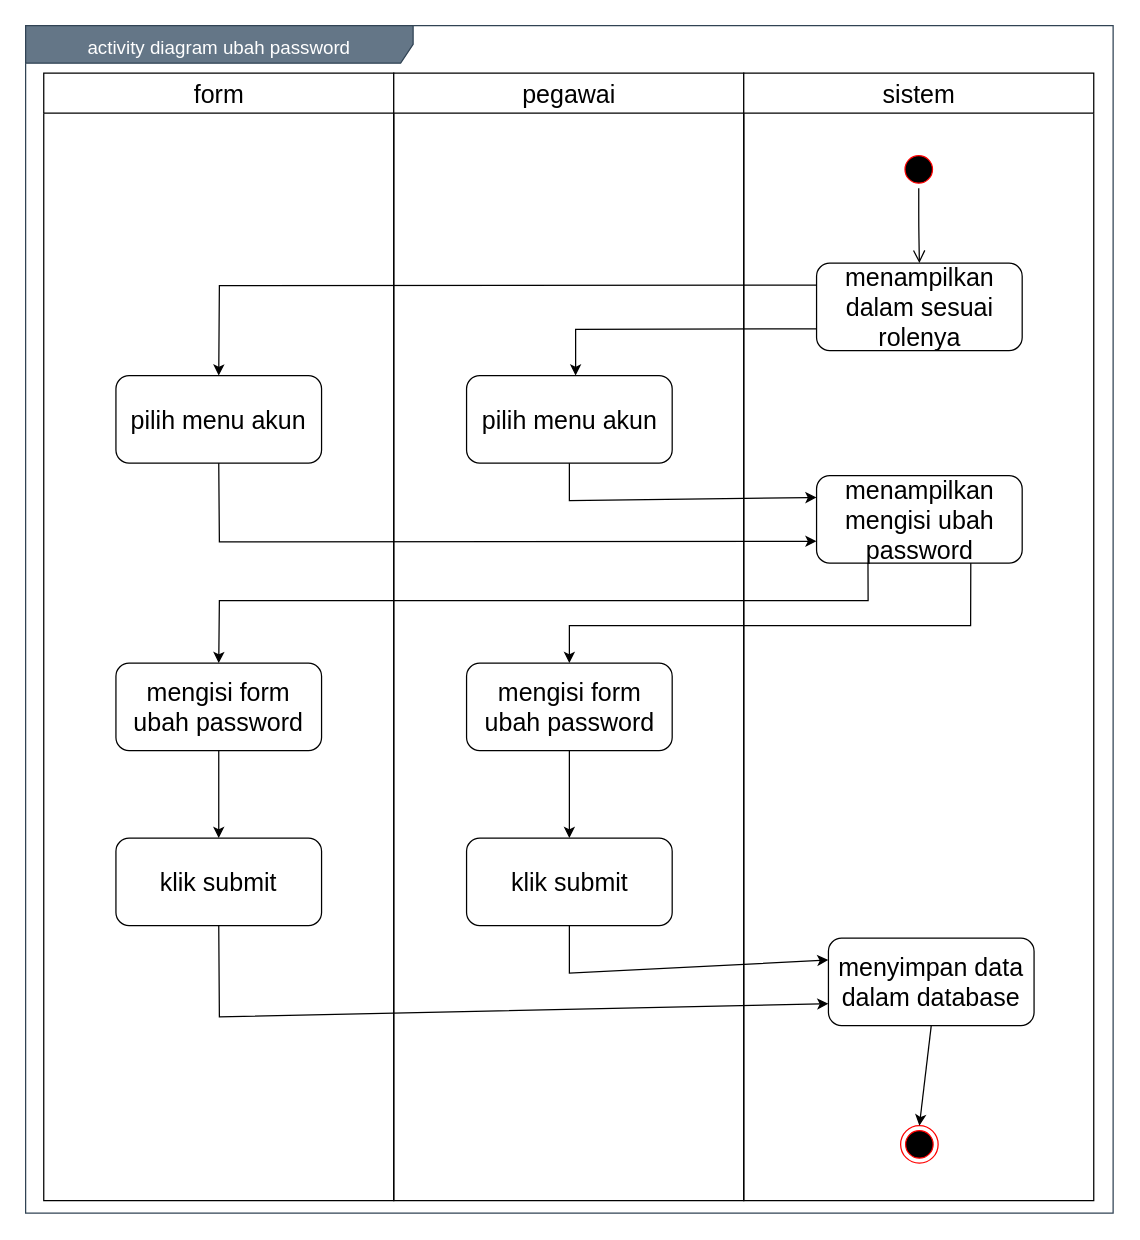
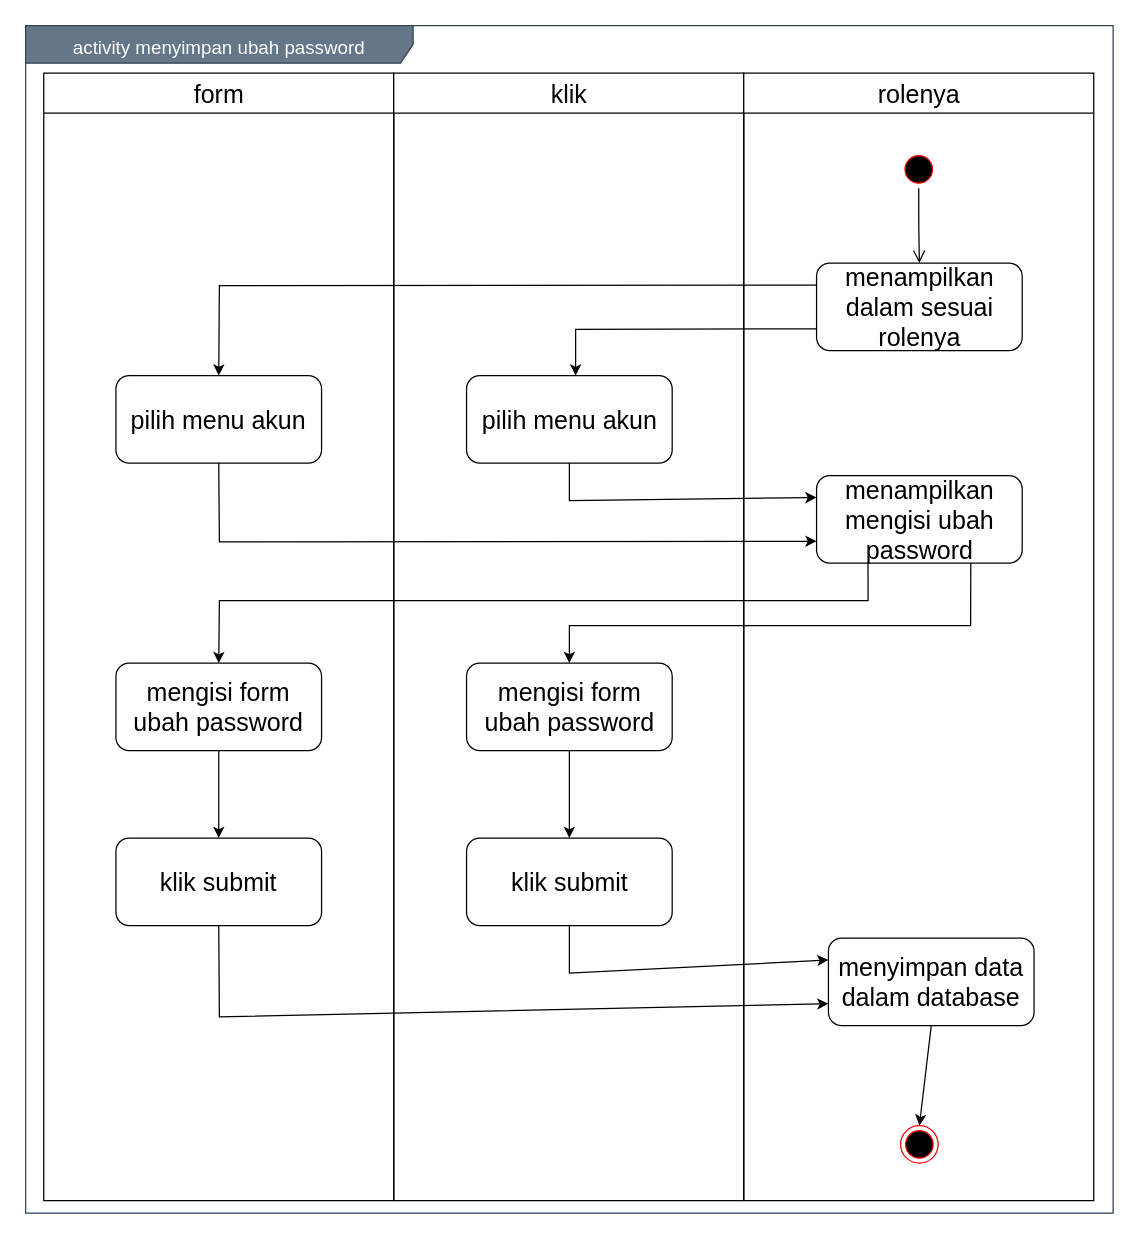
(219, 44) -> (219, 44)
(569, 93) -> (569, 93)
(919, 93) -> (919, 93)
